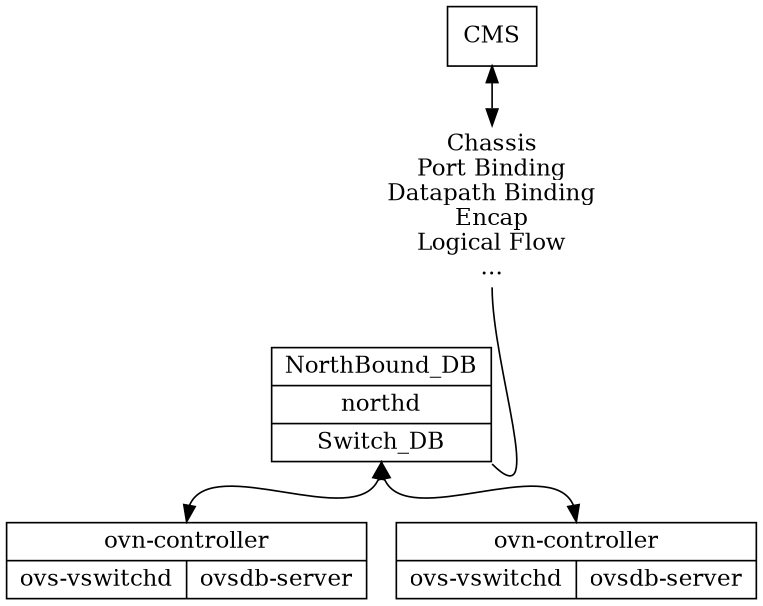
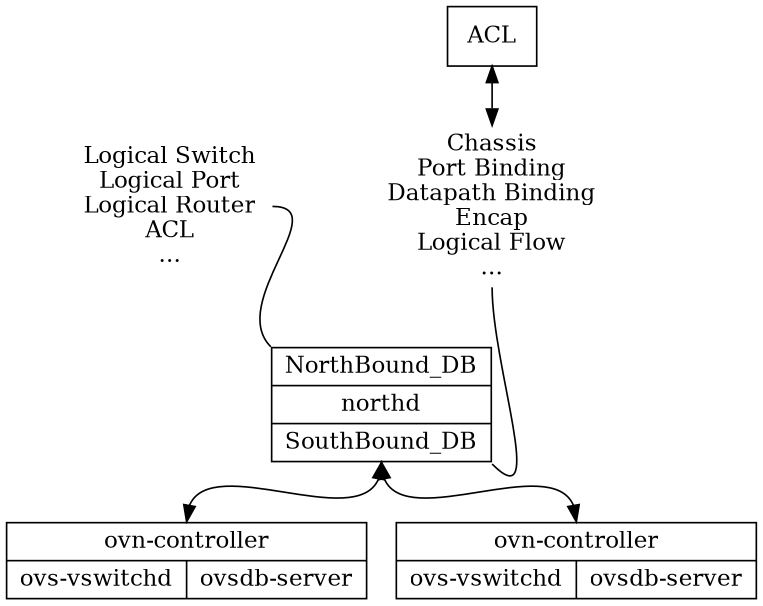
(492, 36) -> (492, 36)
none -> (170, 206)
(381, 442) -> (381, 442)
